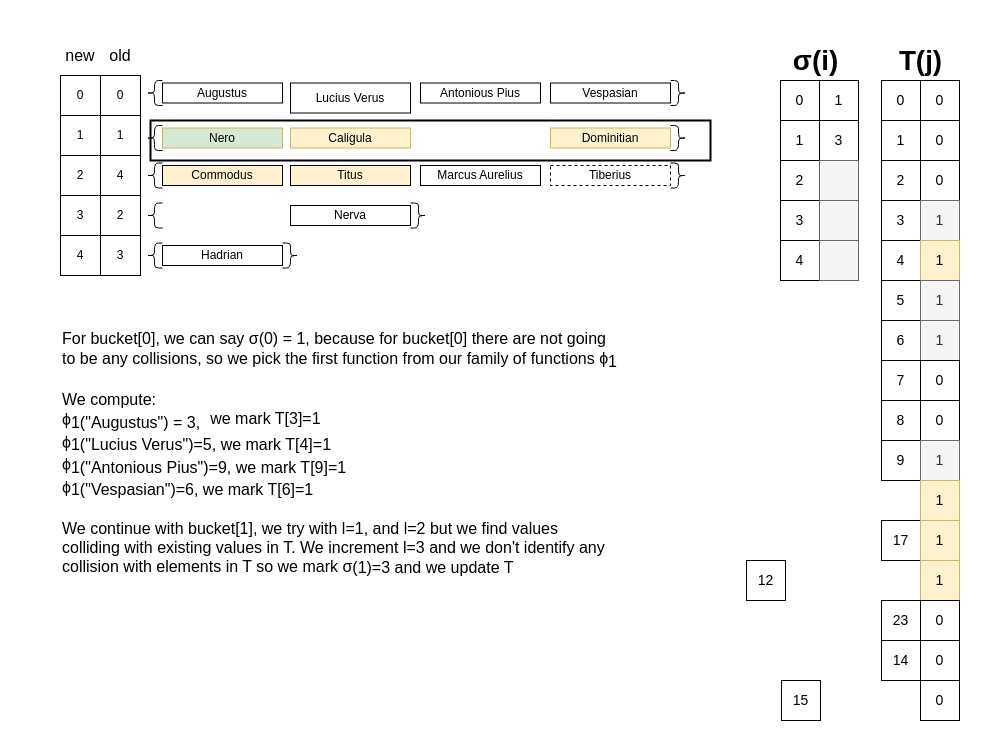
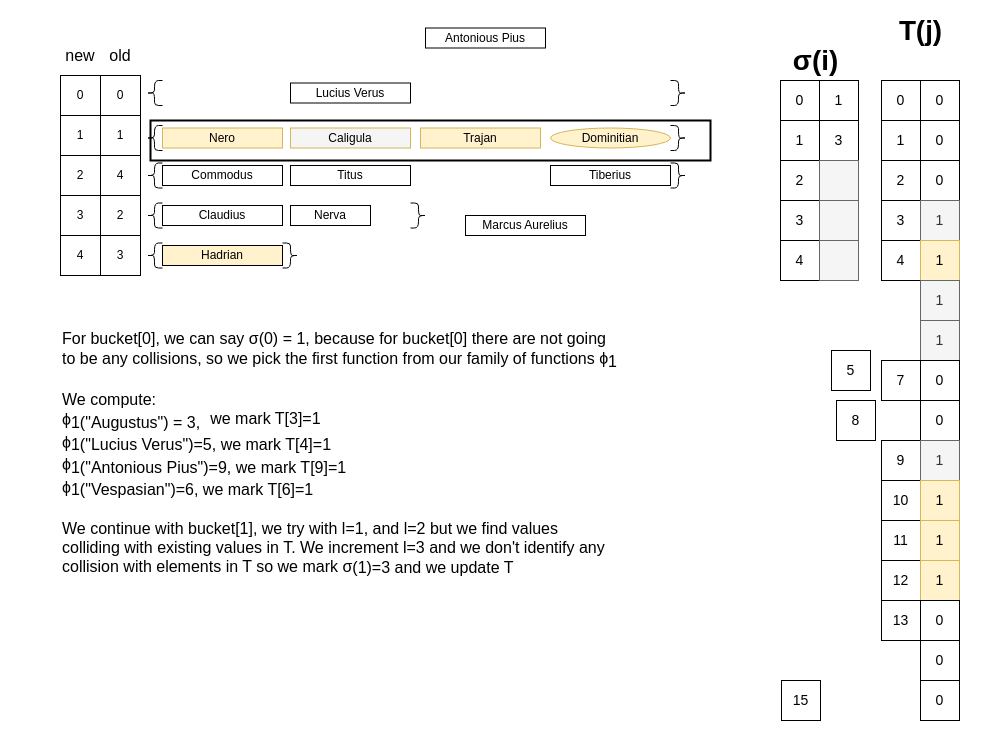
(921, 61) -> (921, 31)
(223, 93) -> none
(481, 93) -> (486, 38)
(611, 93) -> none
(351, 98) -> (351, 93)
(223, 138) -> (223, 138)
(351, 138) -> (351, 138)
none -> (481, 138)
(611, 138) -> (611, 138)
(223, 176) -> (223, 176)
(351, 176) -> (351, 176)
(481, 176) -> (526, 226)
(611, 176) -> (611, 176)
none -> (223, 216)
(351, 216) -> (331, 216)
(223, 256) -> (223, 256)
(901, 301) -> (851, 371)
(901, 341) -> none
(901, 421) -> (856, 421)
none -> (901, 501)
(901, 541) -> (901, 541)
(766, 581) -> (901, 581)
(901, 621) -> (901, 621)
(901, 661) -> none
